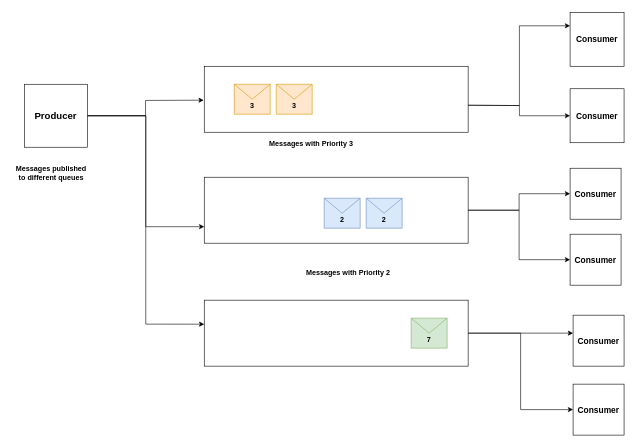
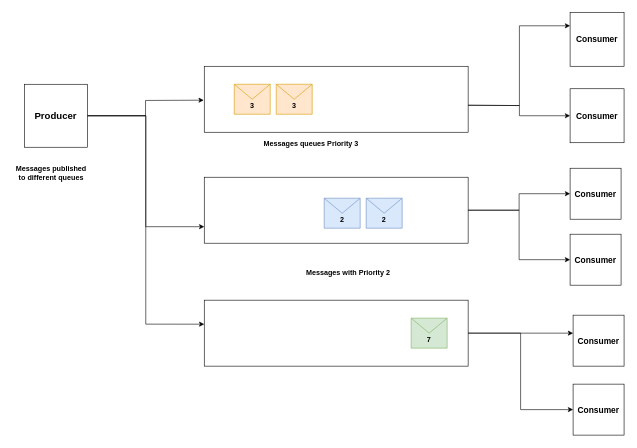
(312, 144) -> (312, 144)
